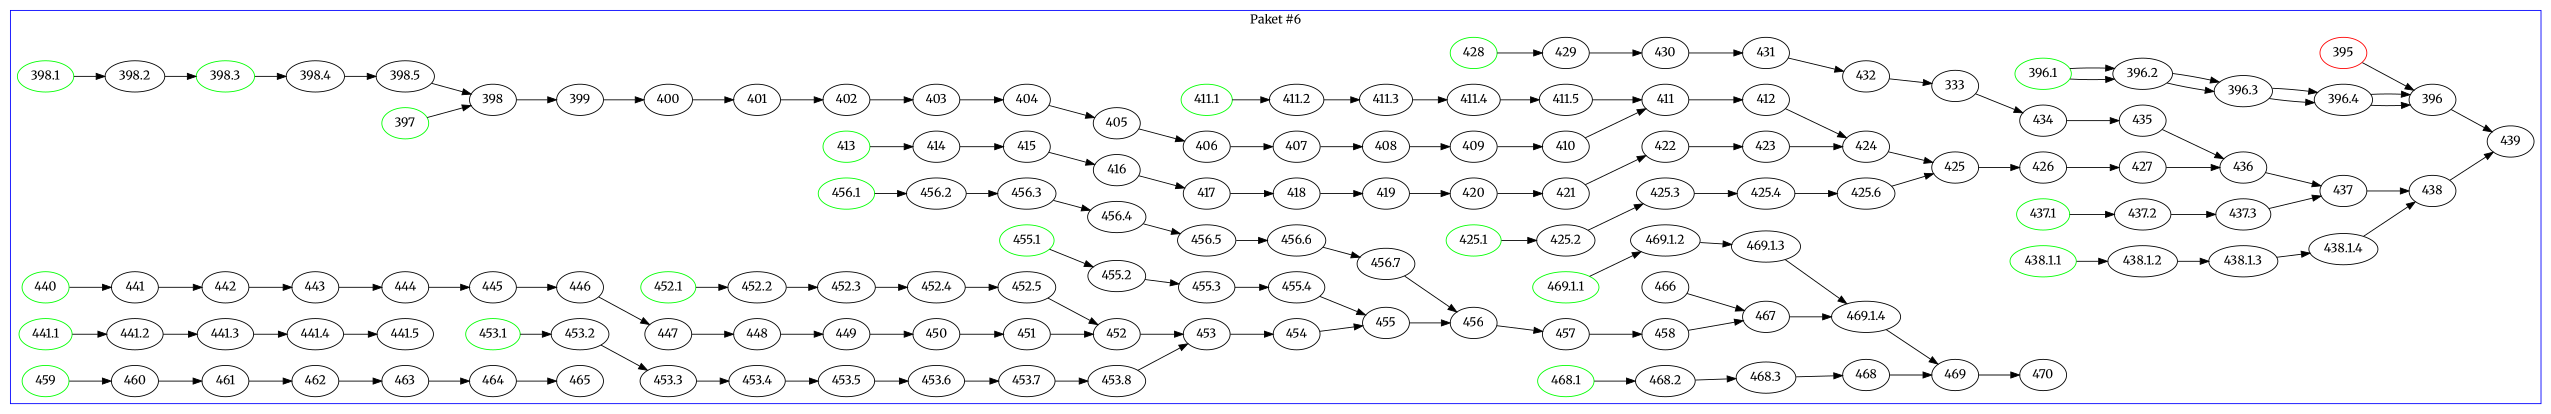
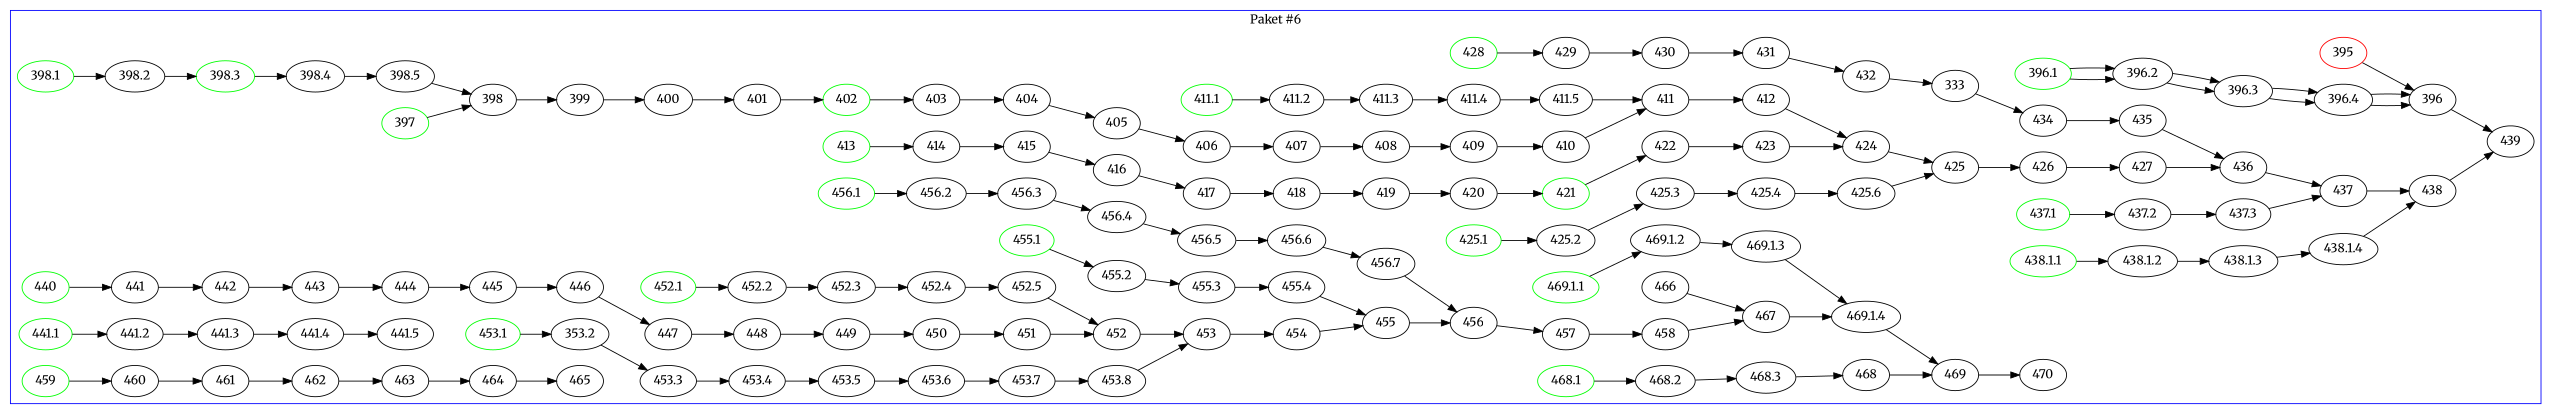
(846, 100) -> (846, 100)
(1566, 194) -> (1566, 194)
(580, 334) -> (580, 334)
